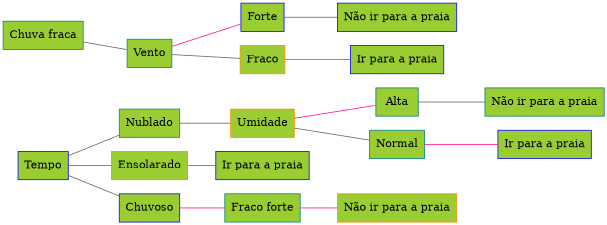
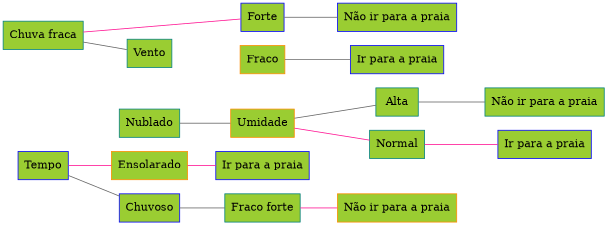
(206, 35) -> (162, 26)
(206, 56) -> none
(335, 112) -> (335, 112)
(332, 134) -> (332, 134)
(94, 145) -> none
(202, 208) -> (202, 208)
